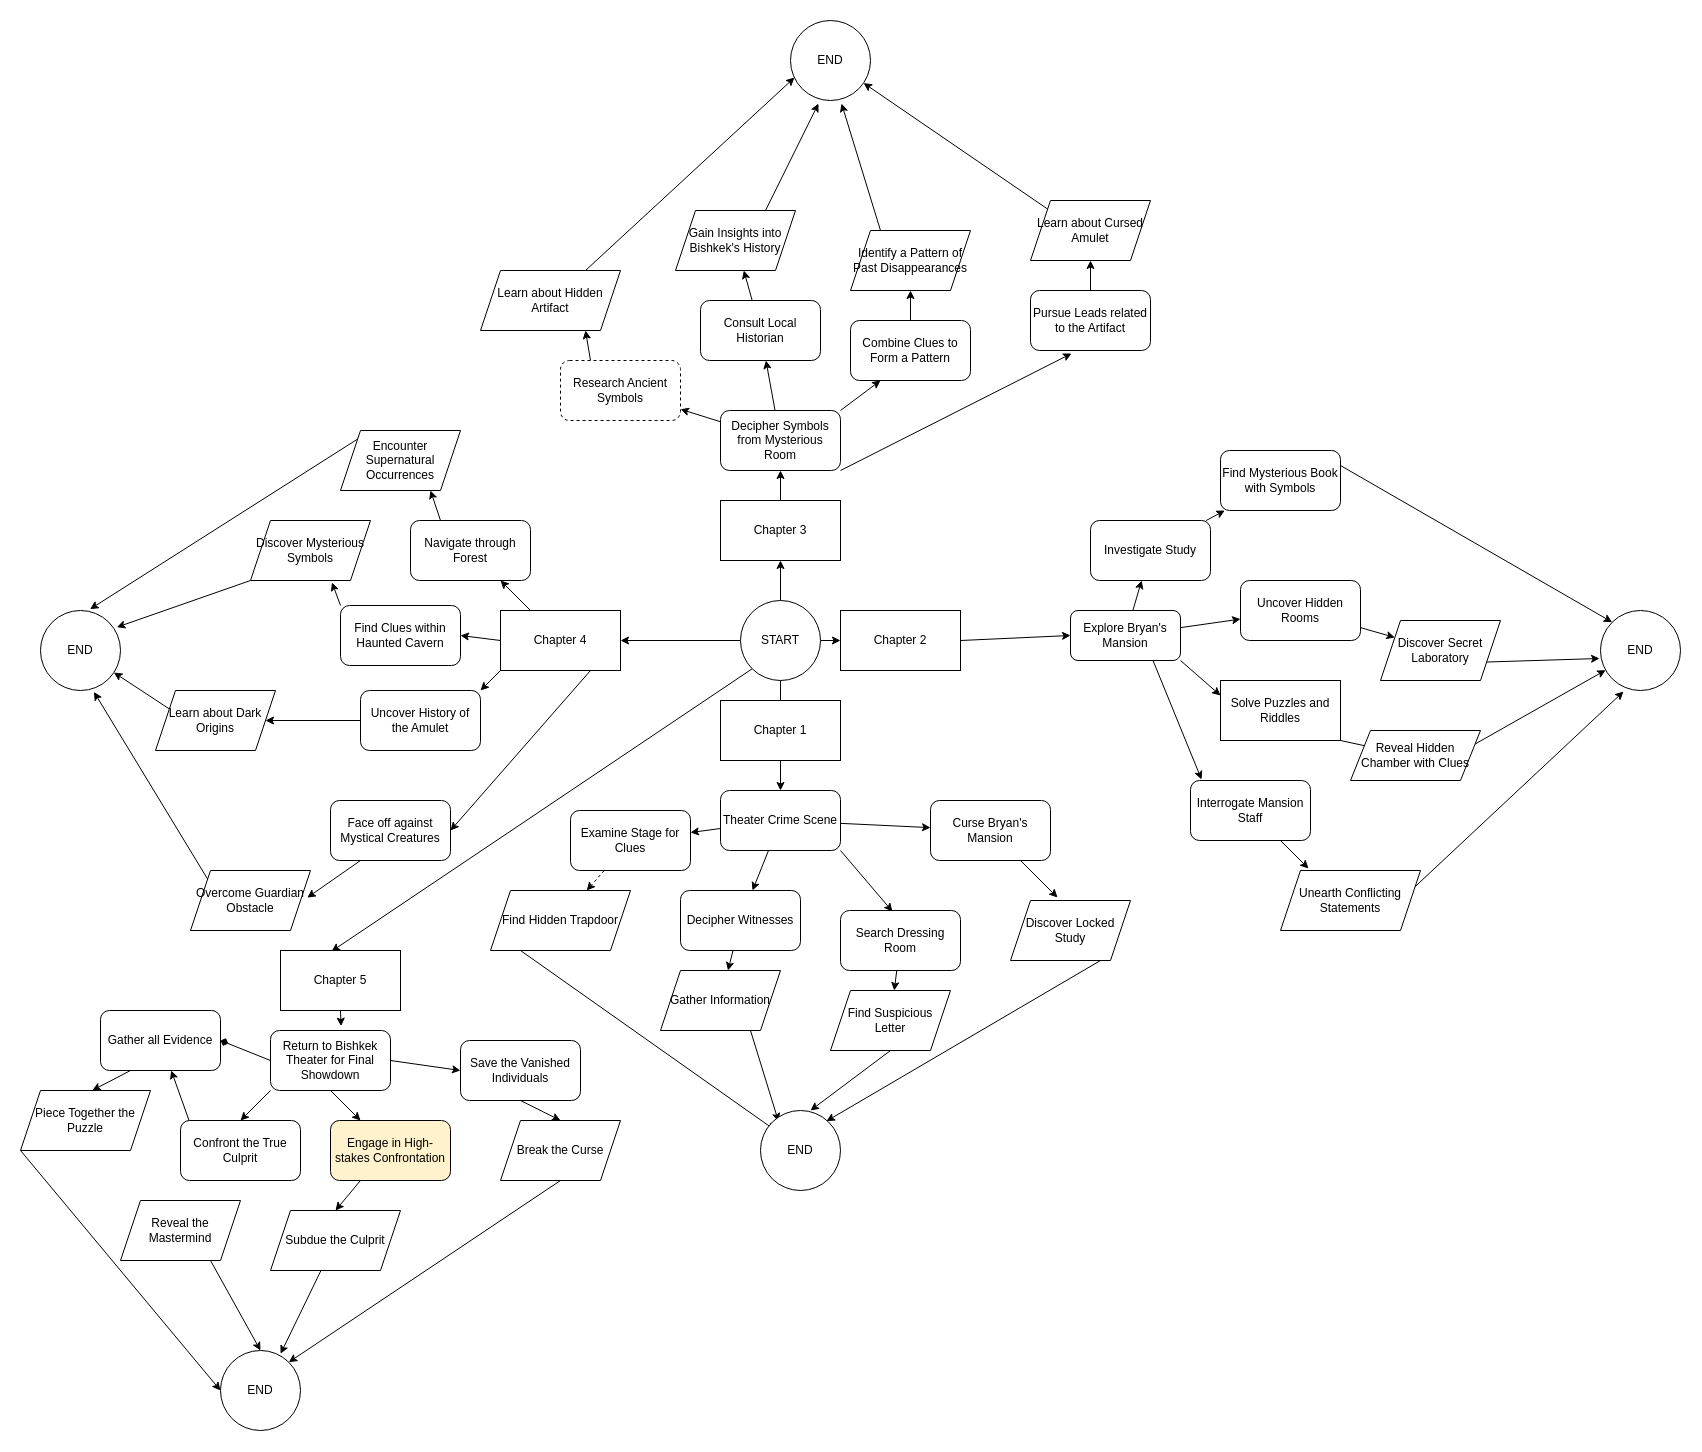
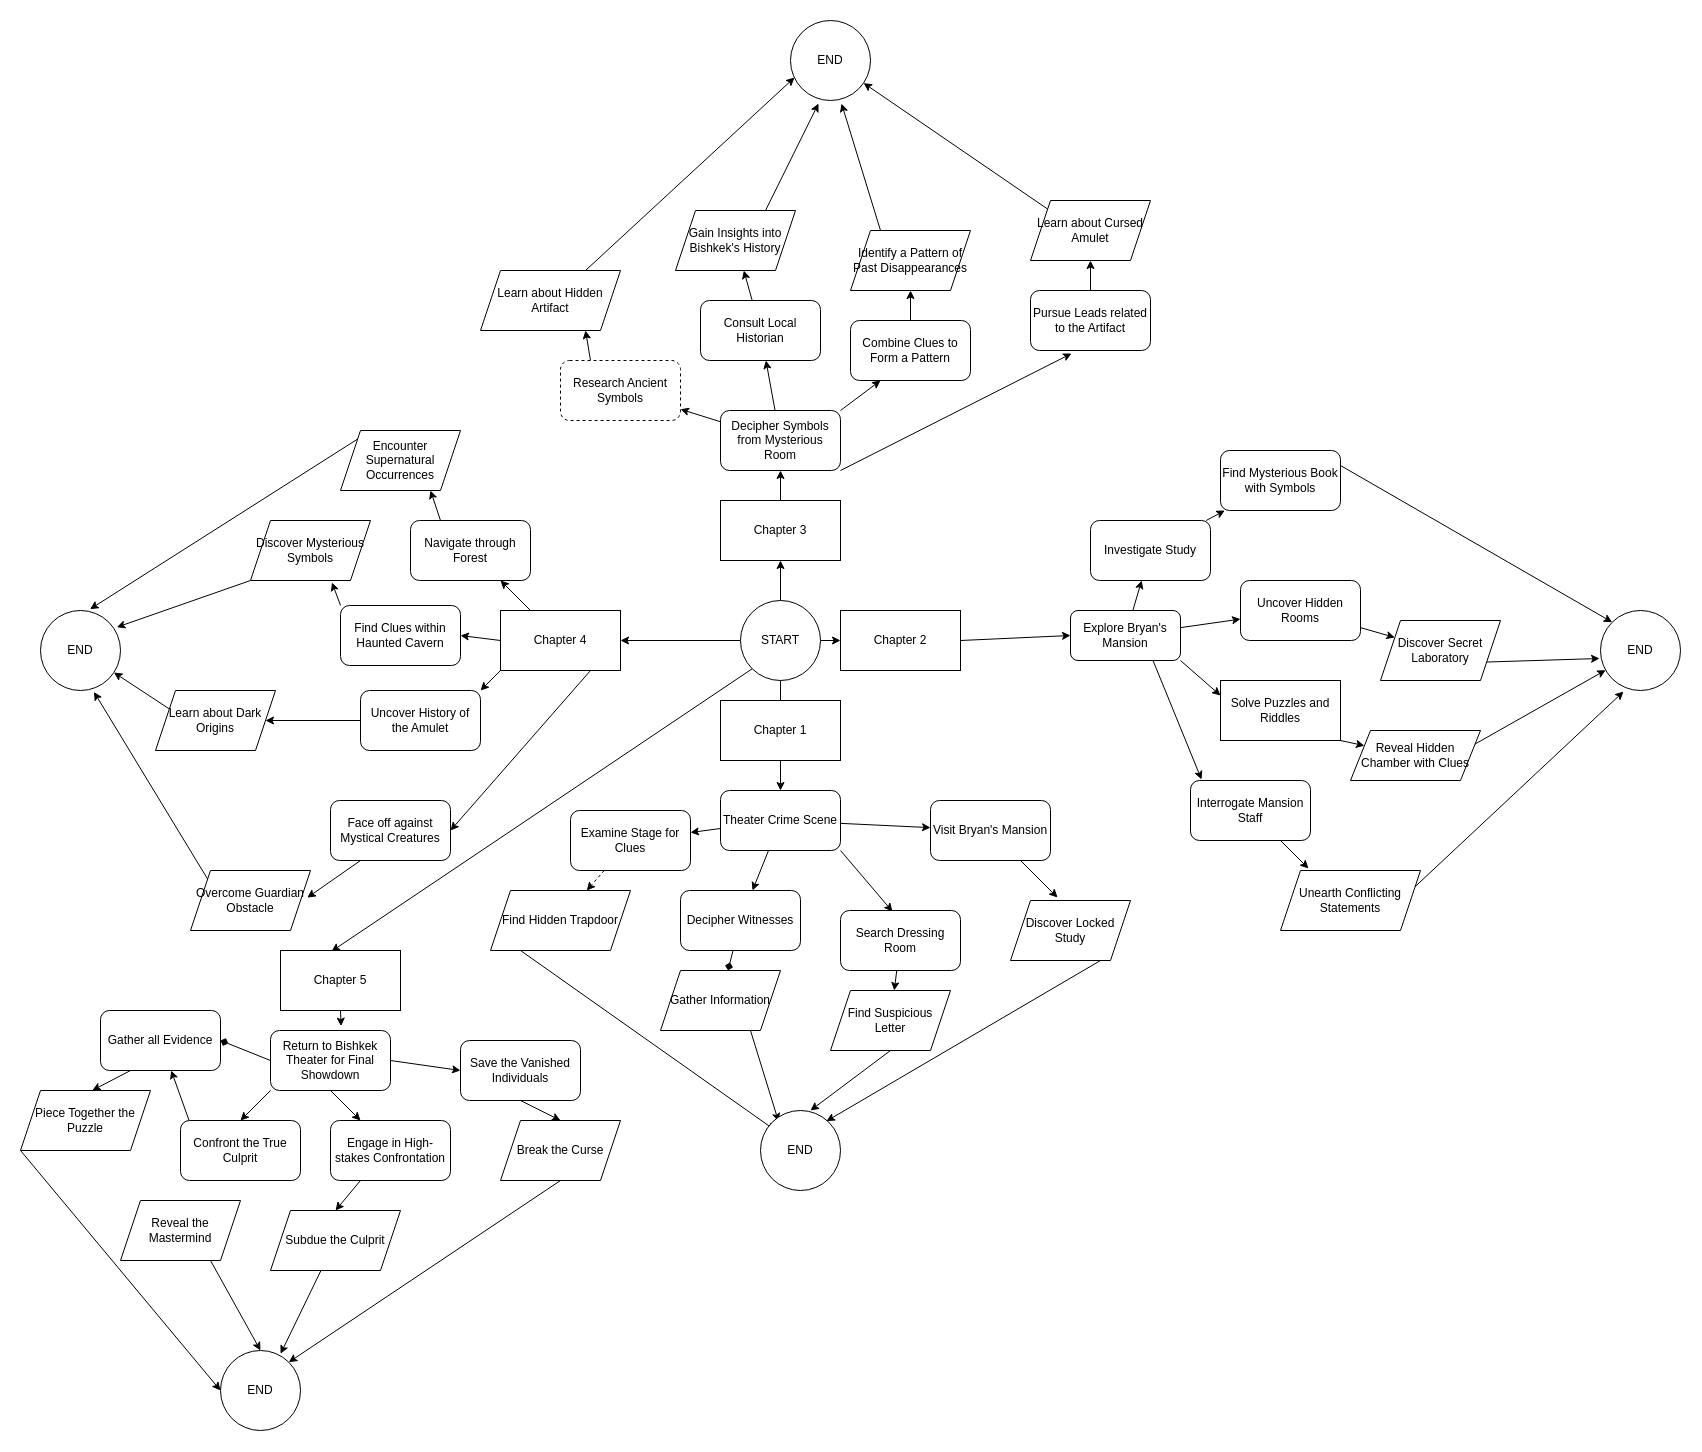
(1359, 745) -> (1356, 744)
(991, 831) -> (991, 831)
(730, 962) -> (730, 962)
(391, 1151) -> (391, 1151)
